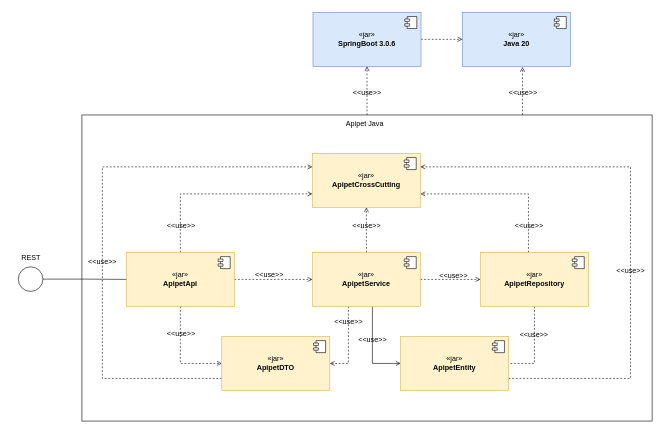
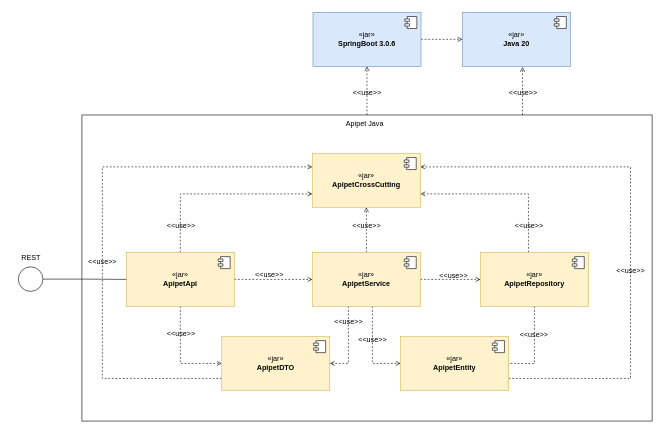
(372, 347) -> (372, 347)
